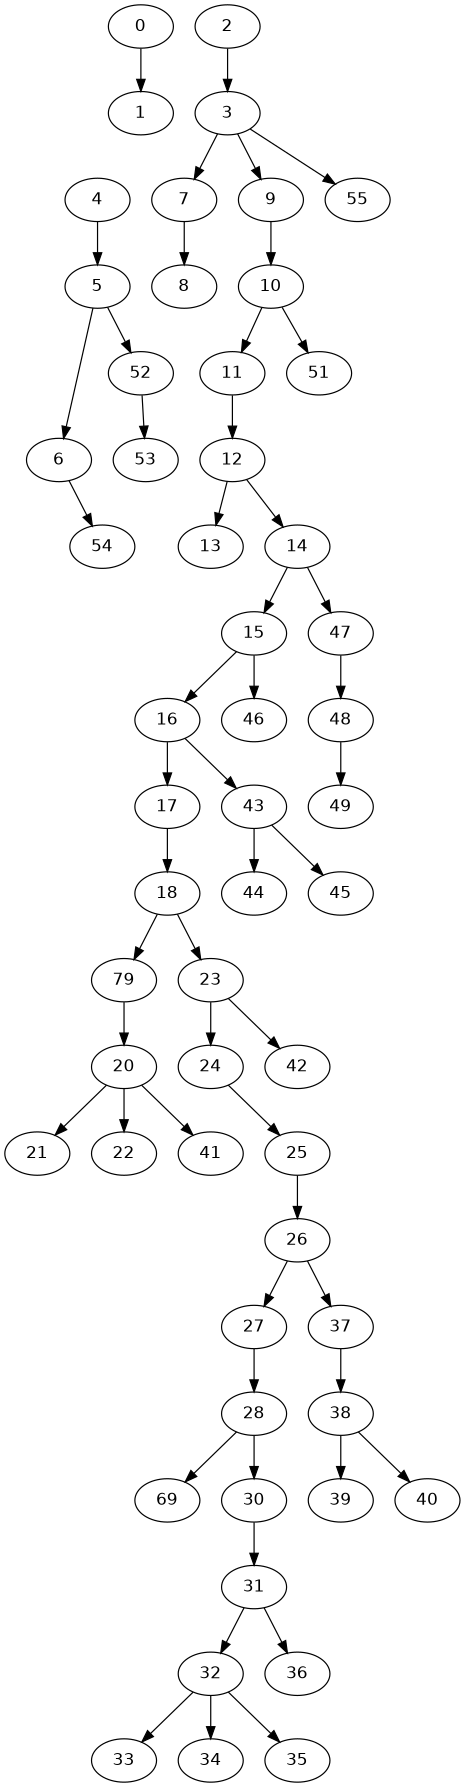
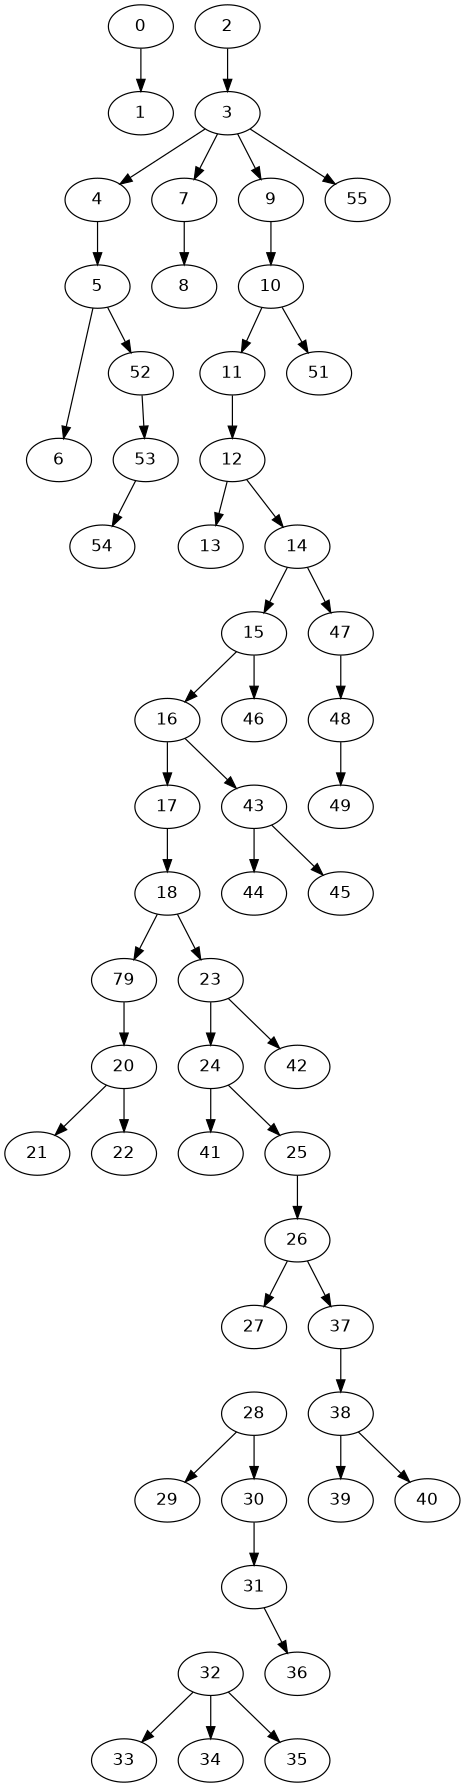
none -> (167, 153)
(78, 498) -> (127, 498)
(163, 1106) -> (211, 1104)
(254, 1364) -> none
(167, 1500) -> (167, 1500)
(235, 1625) -> none
